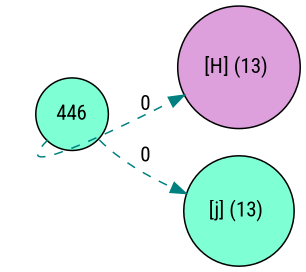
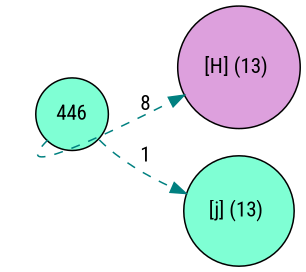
(143, 104) -> (143, 104)
(143, 156) -> (143, 156)
